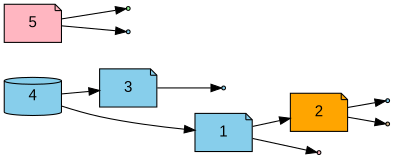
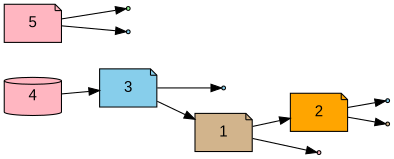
(33, 96) -> (33, 96)
(122, 121) -> (171, 108)
(224, 132) -> (224, 132)
